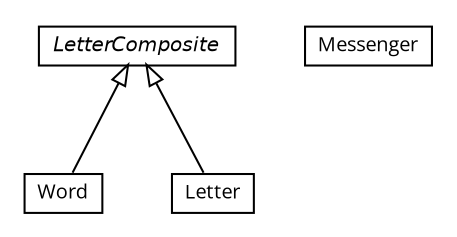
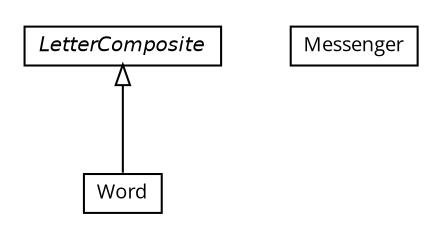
(213, 192) -> none
